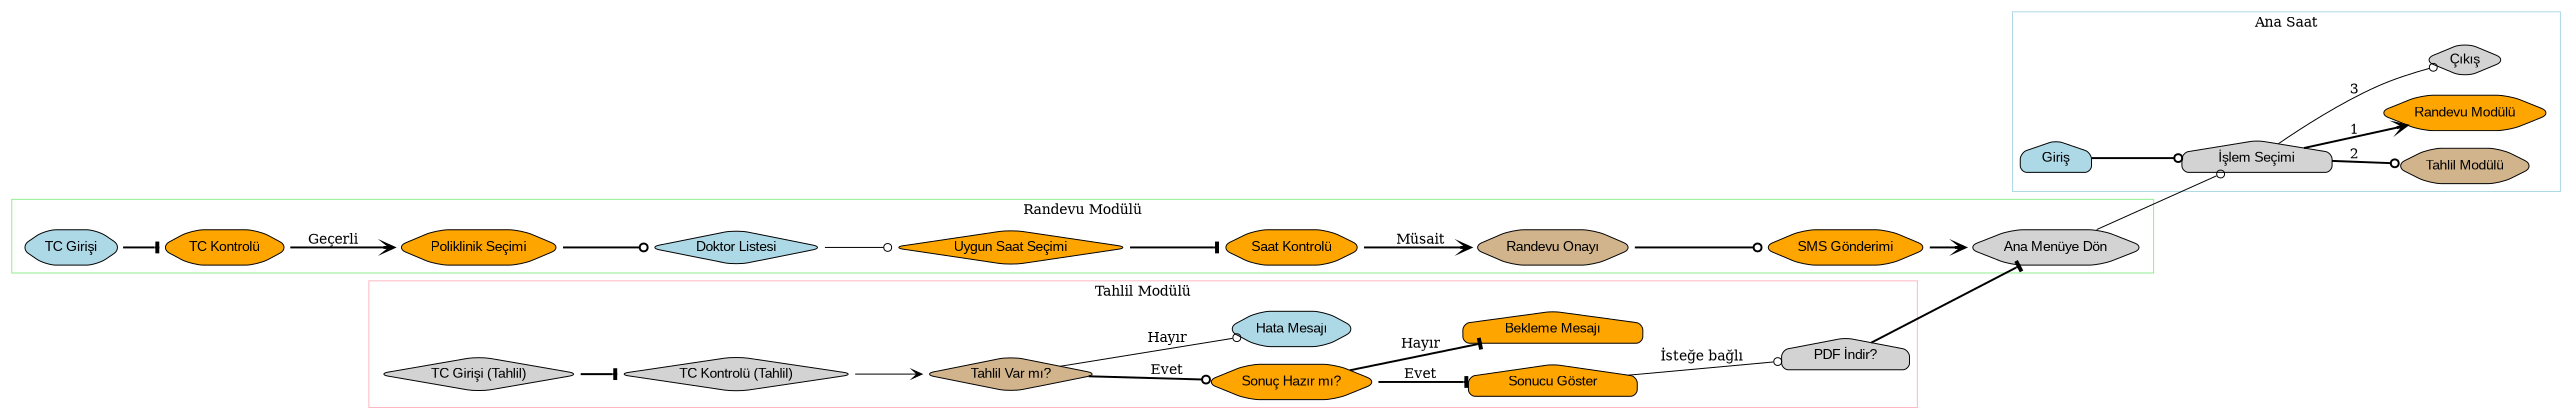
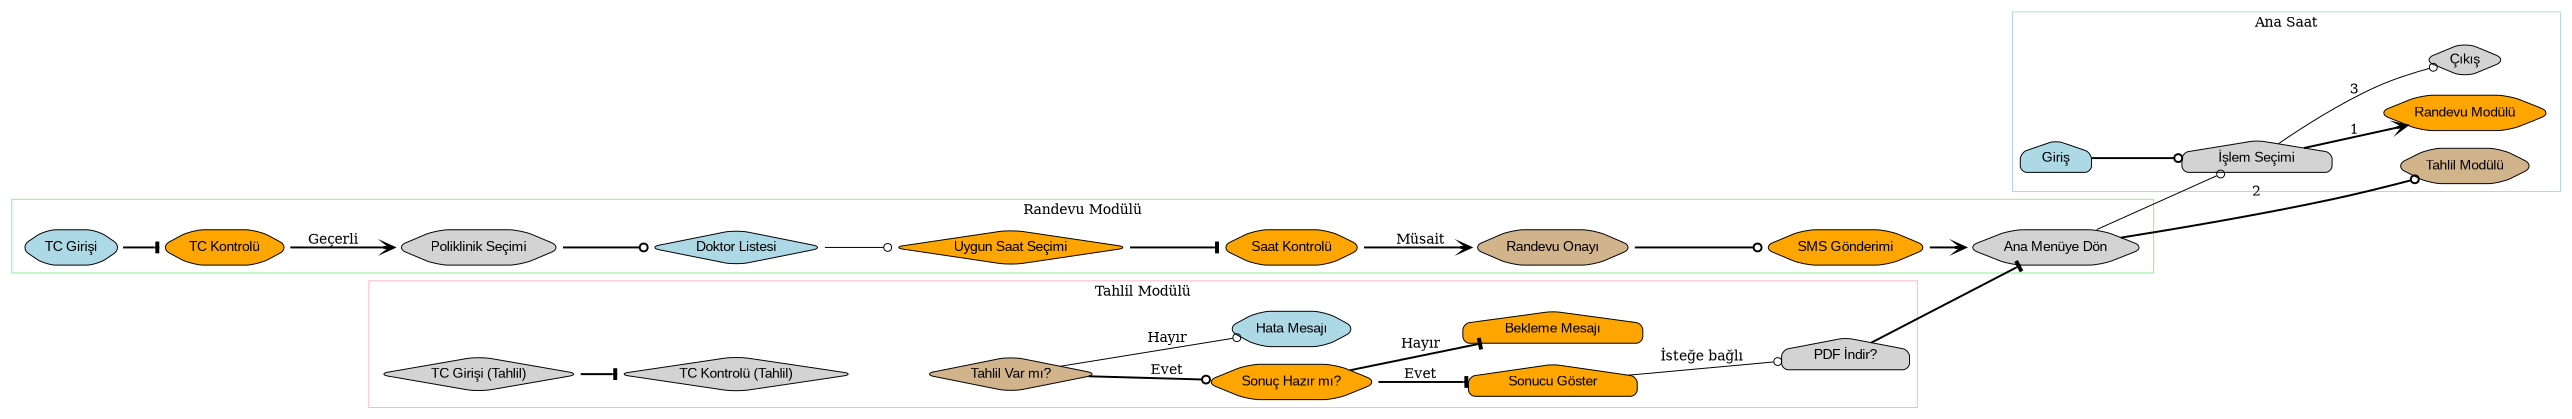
(2361, 162) -> (2267, 212)
(479, 247) -> (479, 247)
(884, 374) -> none
